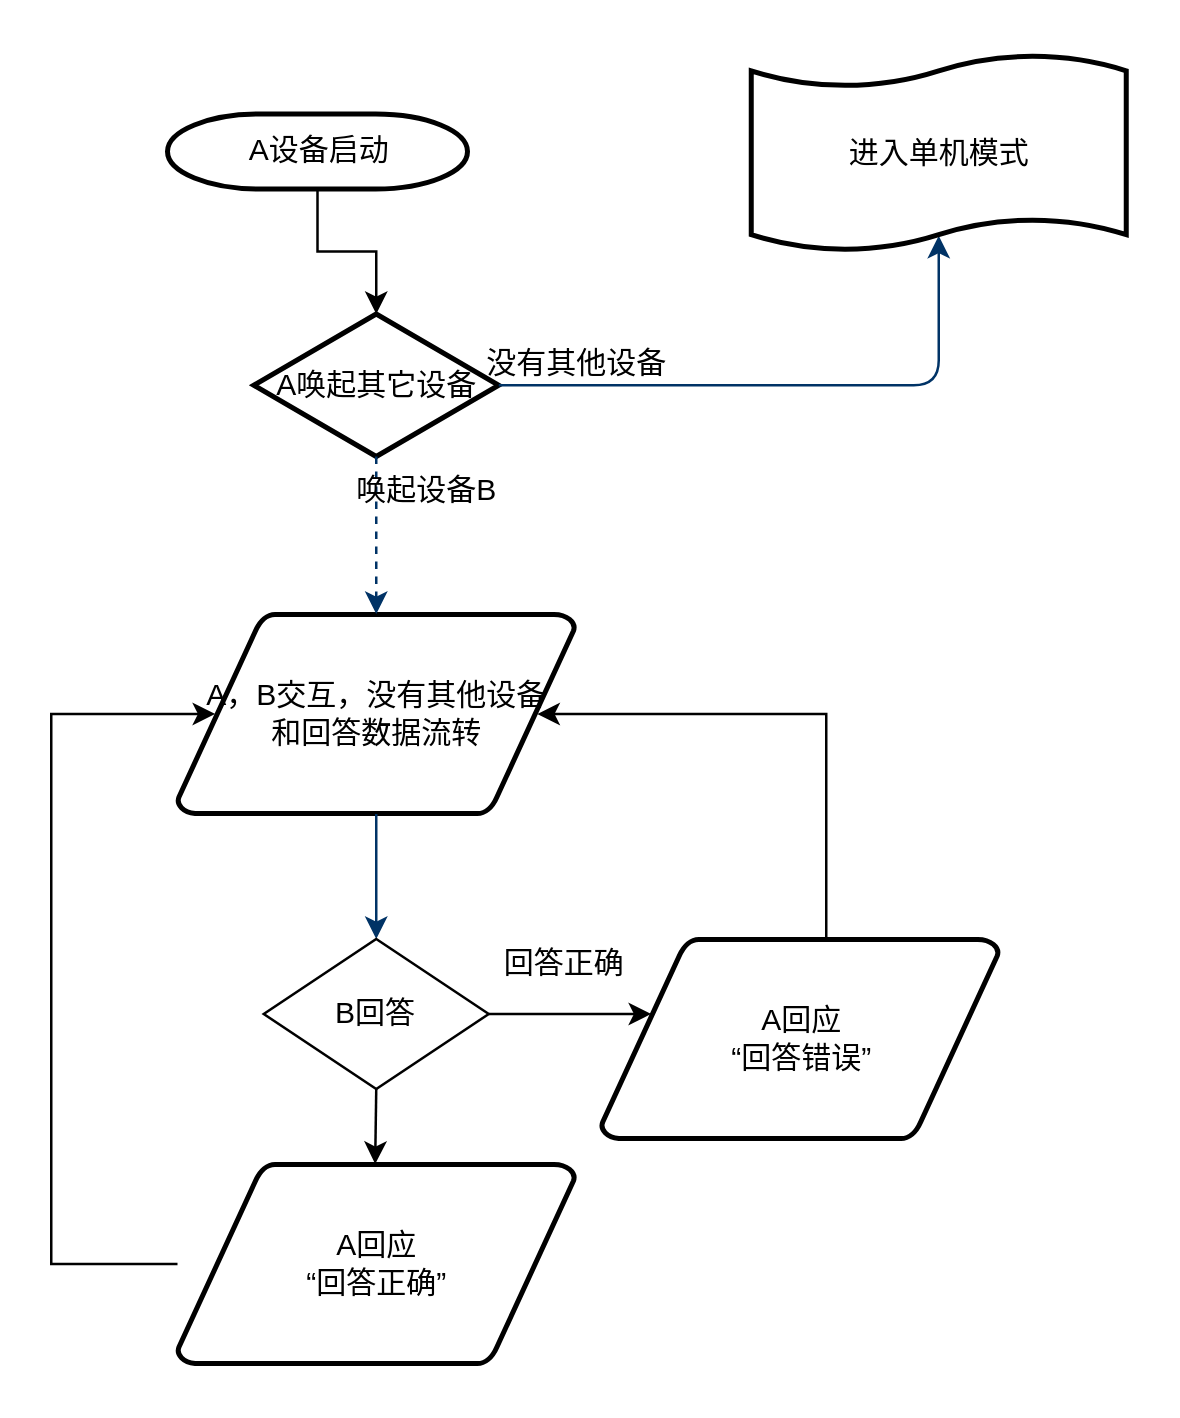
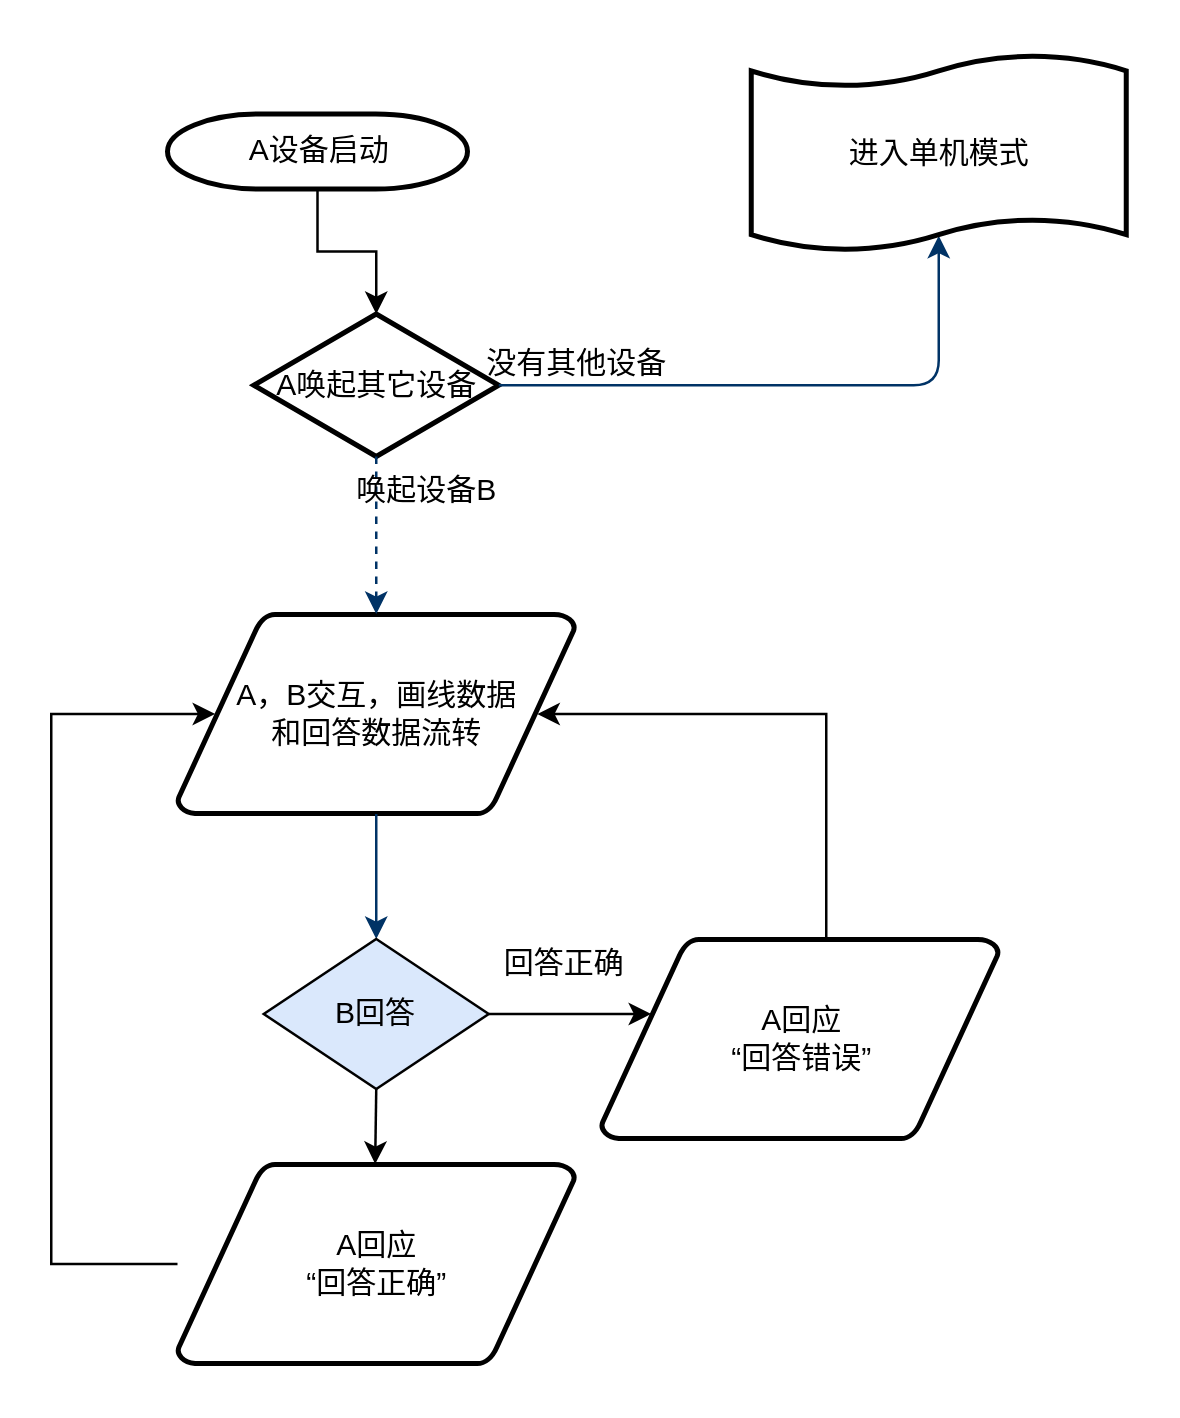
(378, 714) -> (378, 714)
(376, 1014) -> (376, 1014)
